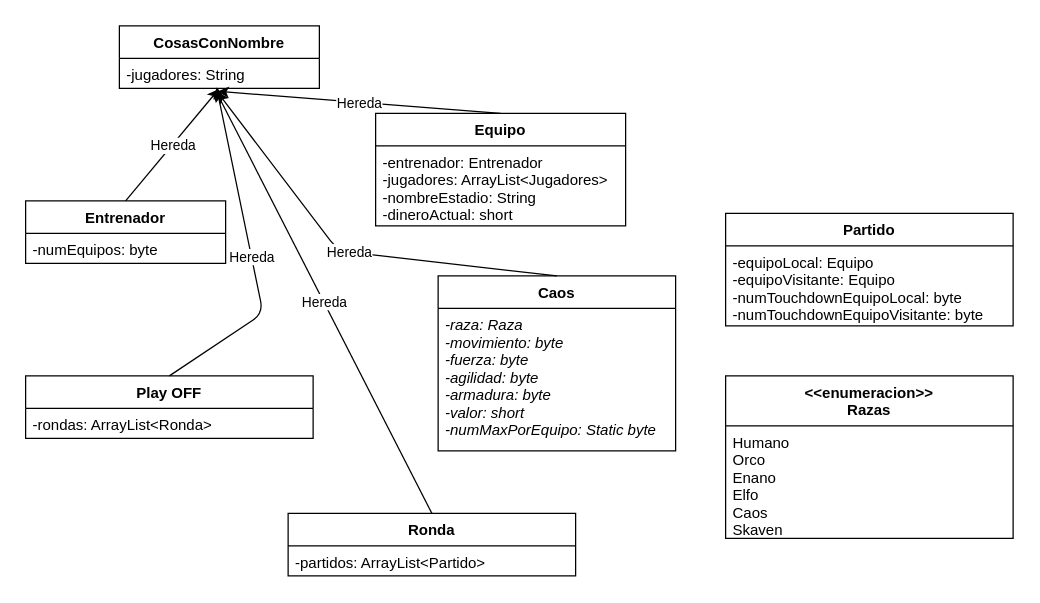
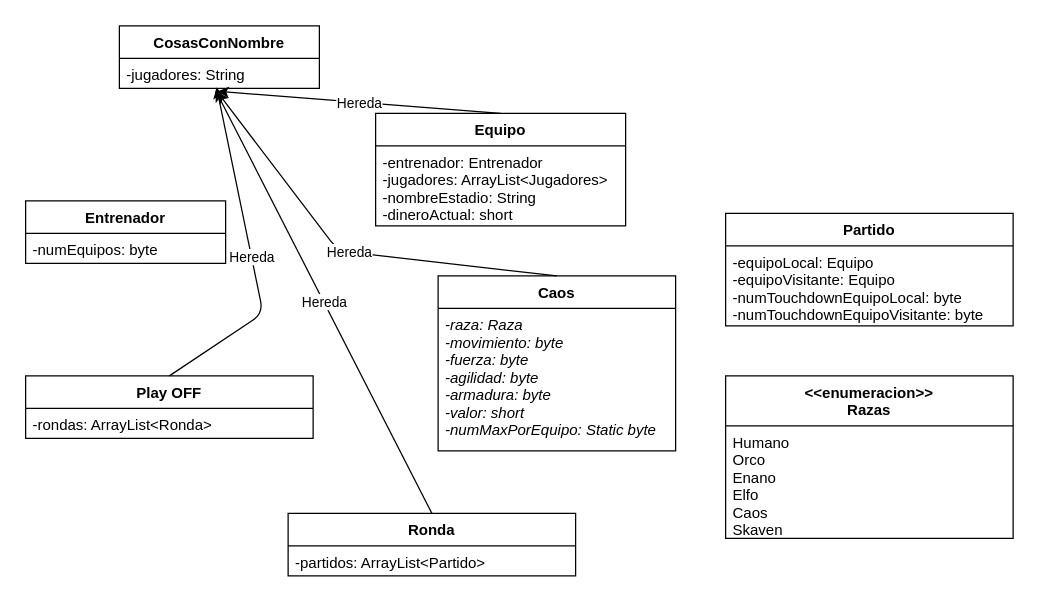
(169, 148) -> none
